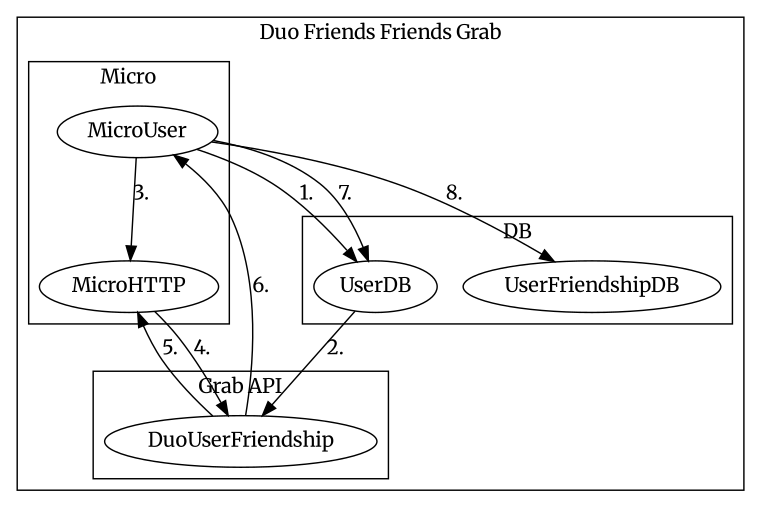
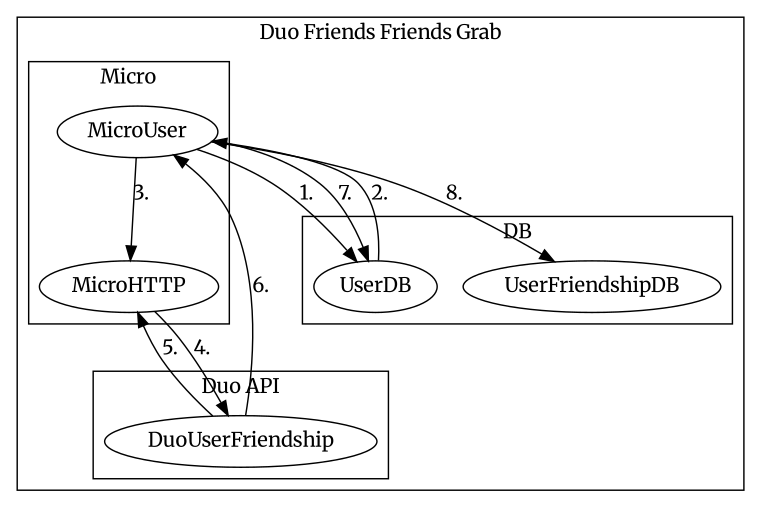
(314, 358) -> (353, 179)
(241, 388) -> (241, 388)
